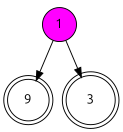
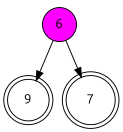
(60, 25) -> (60, 25)
(91, 100) -> (91, 100)
